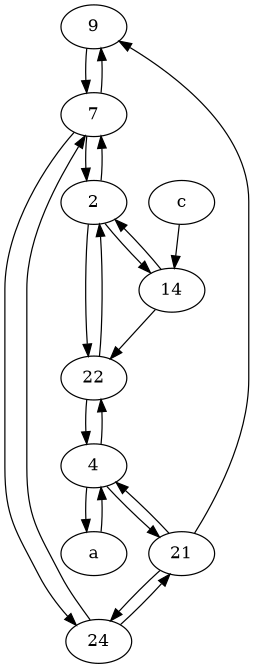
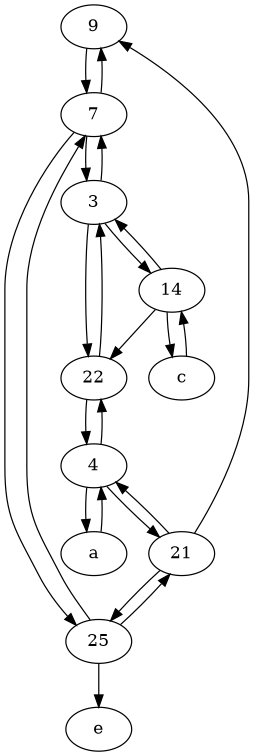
(94, 202) -> (94, 202)
none -> (168, 328)
(99, 641) -> (99, 641)
none -> (99, 729)
